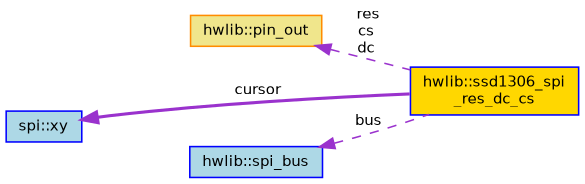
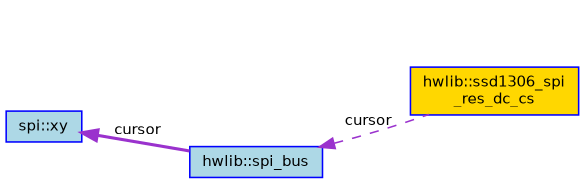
(256, 31) -> none
(253, 103) -> (143, 143)
(366, 121) -> (366, 121)
